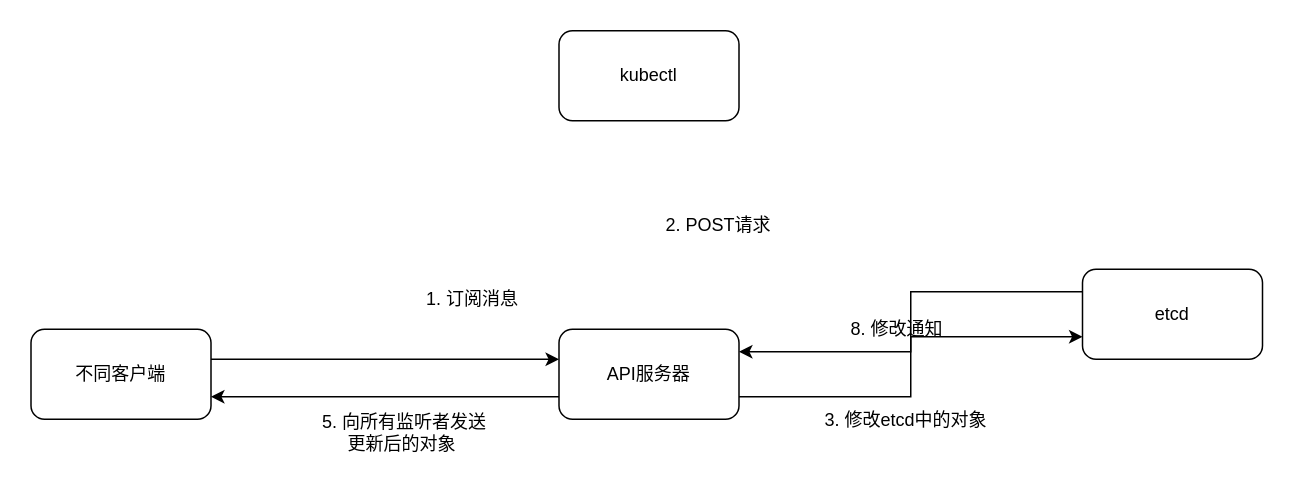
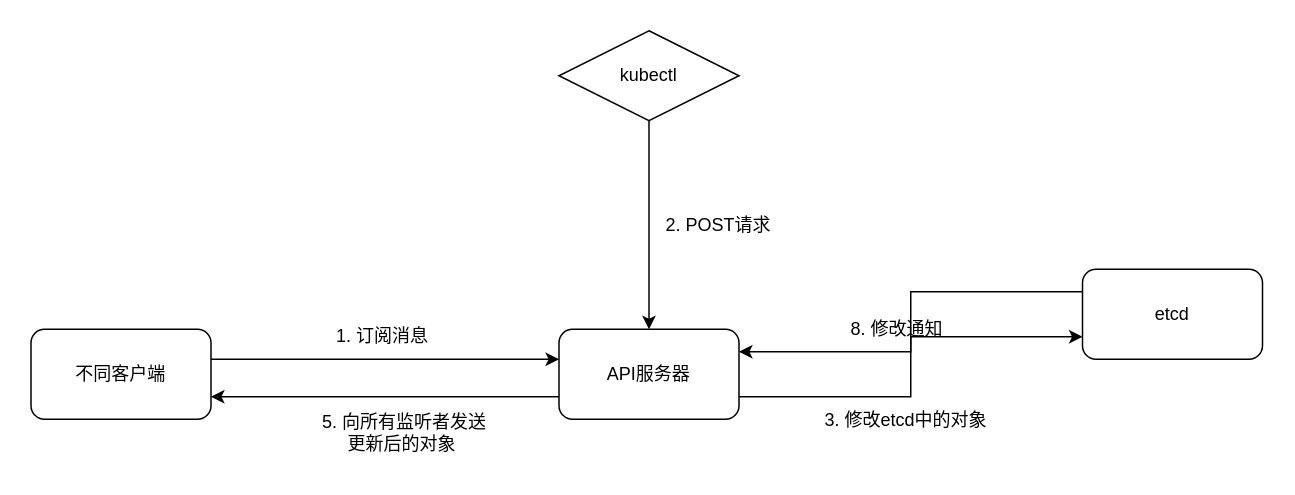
(649, 76) -> (649, 76)
none -> (649, 220)
(471, 299) -> (381, 337)
